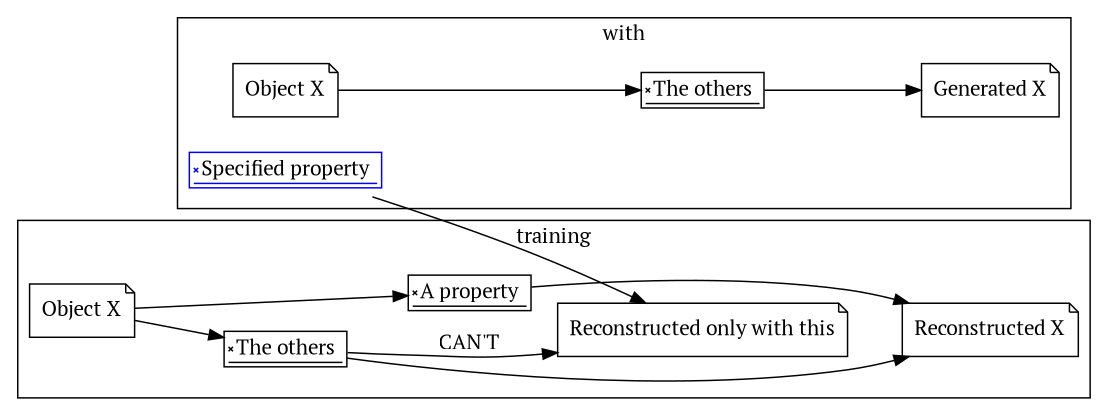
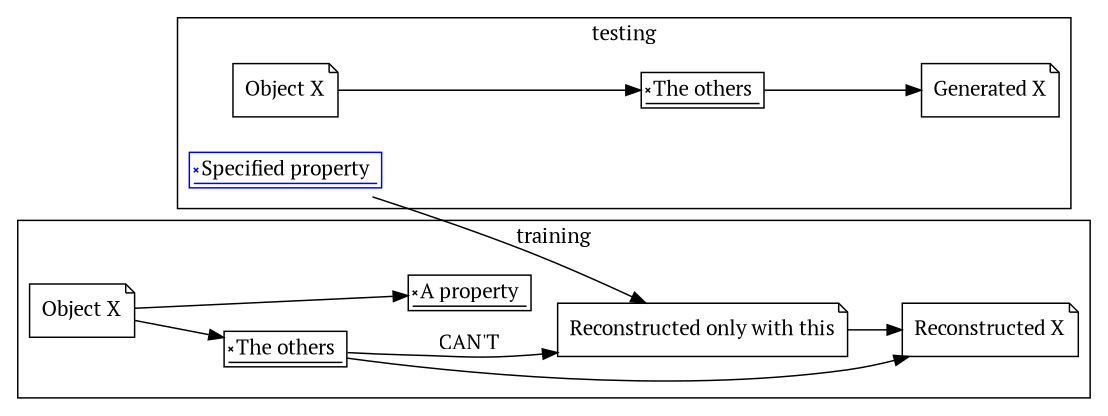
(624, 35) -> (624, 35)
(713, 281) -> (867, 330)
